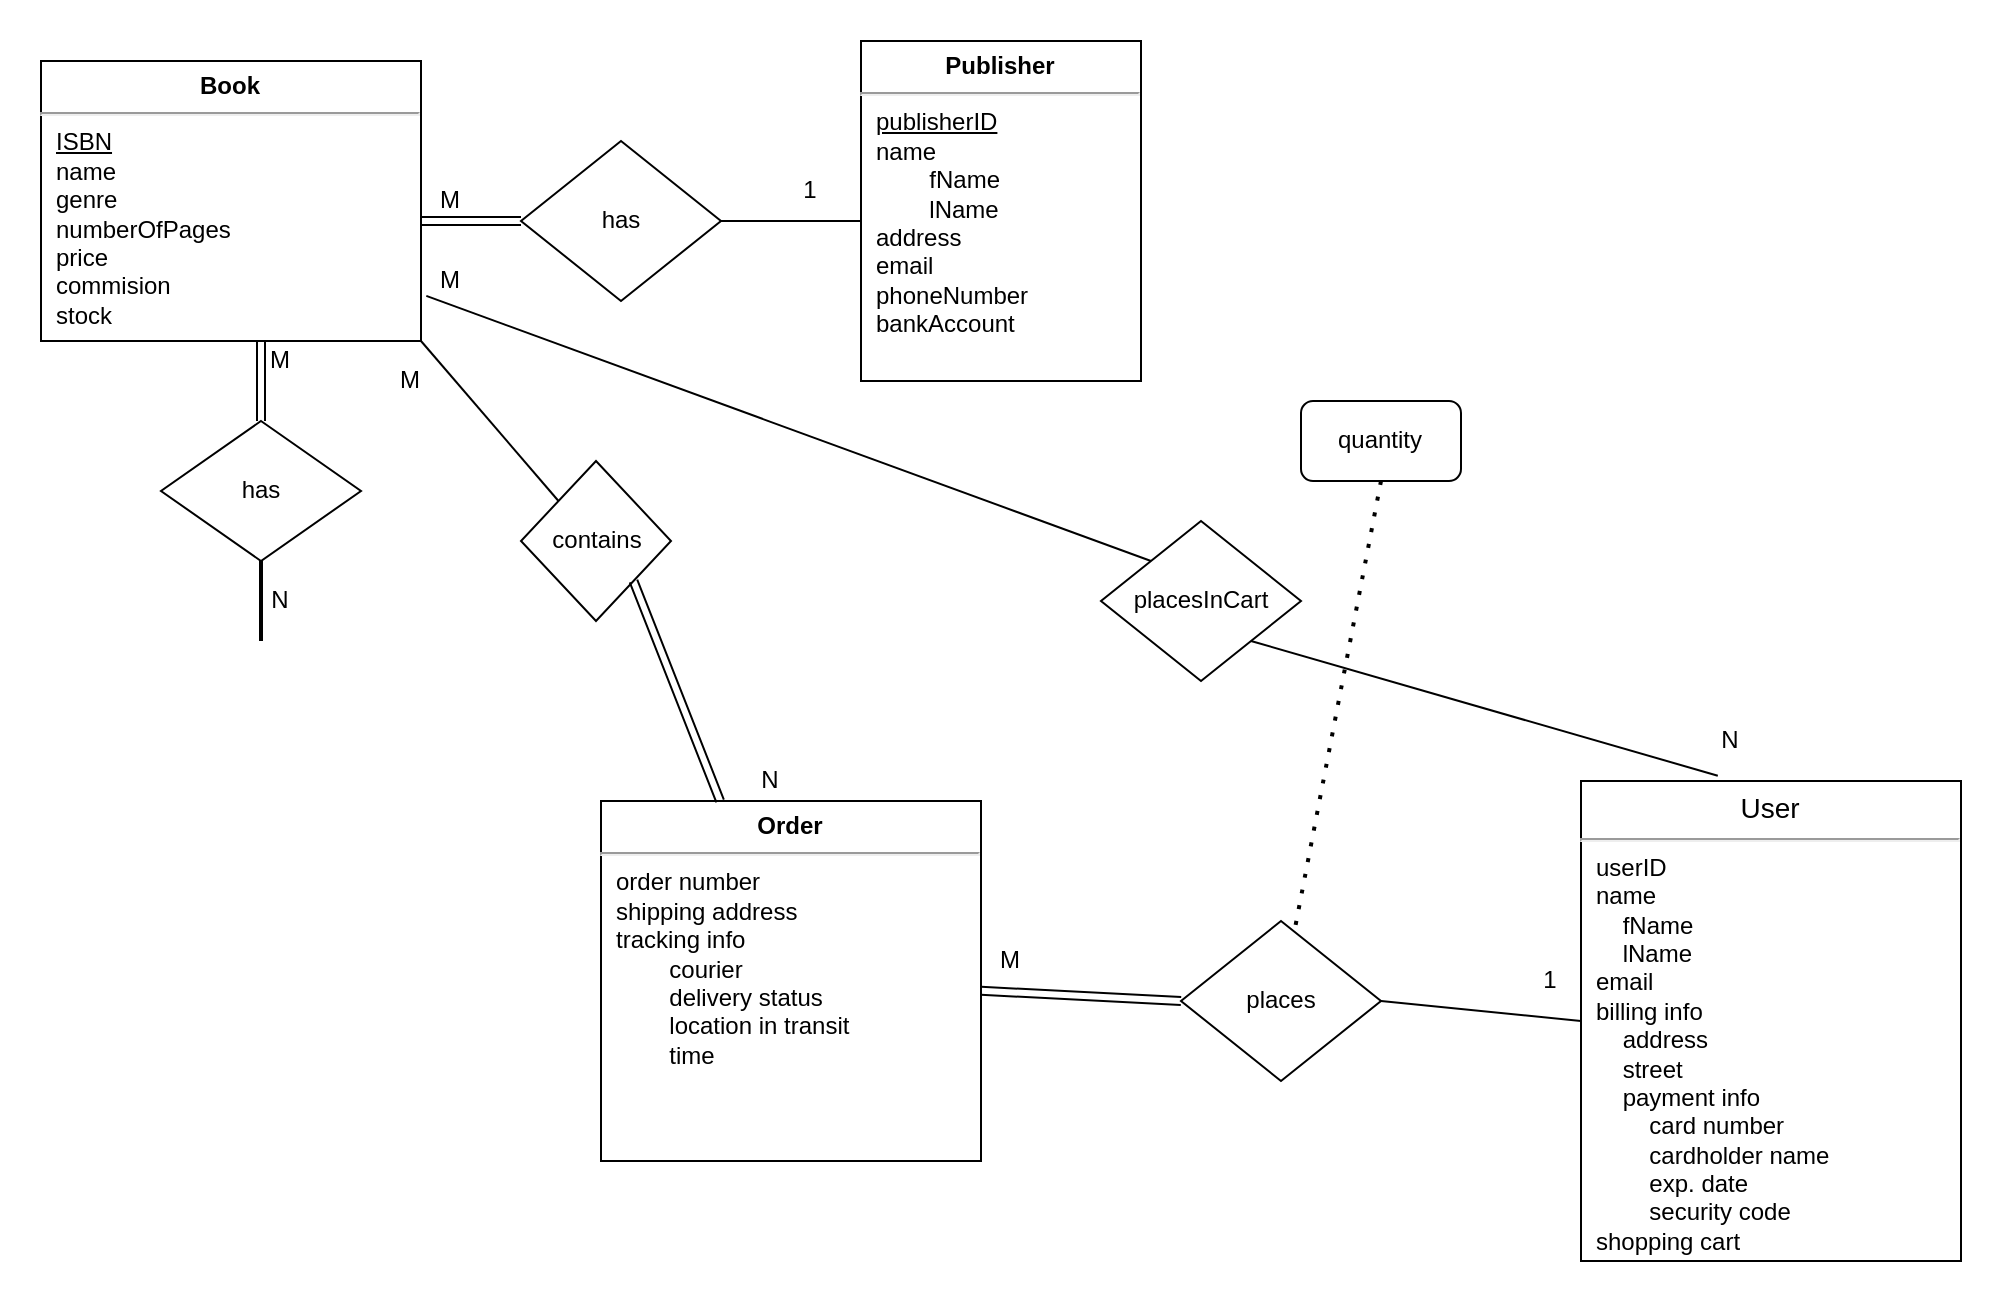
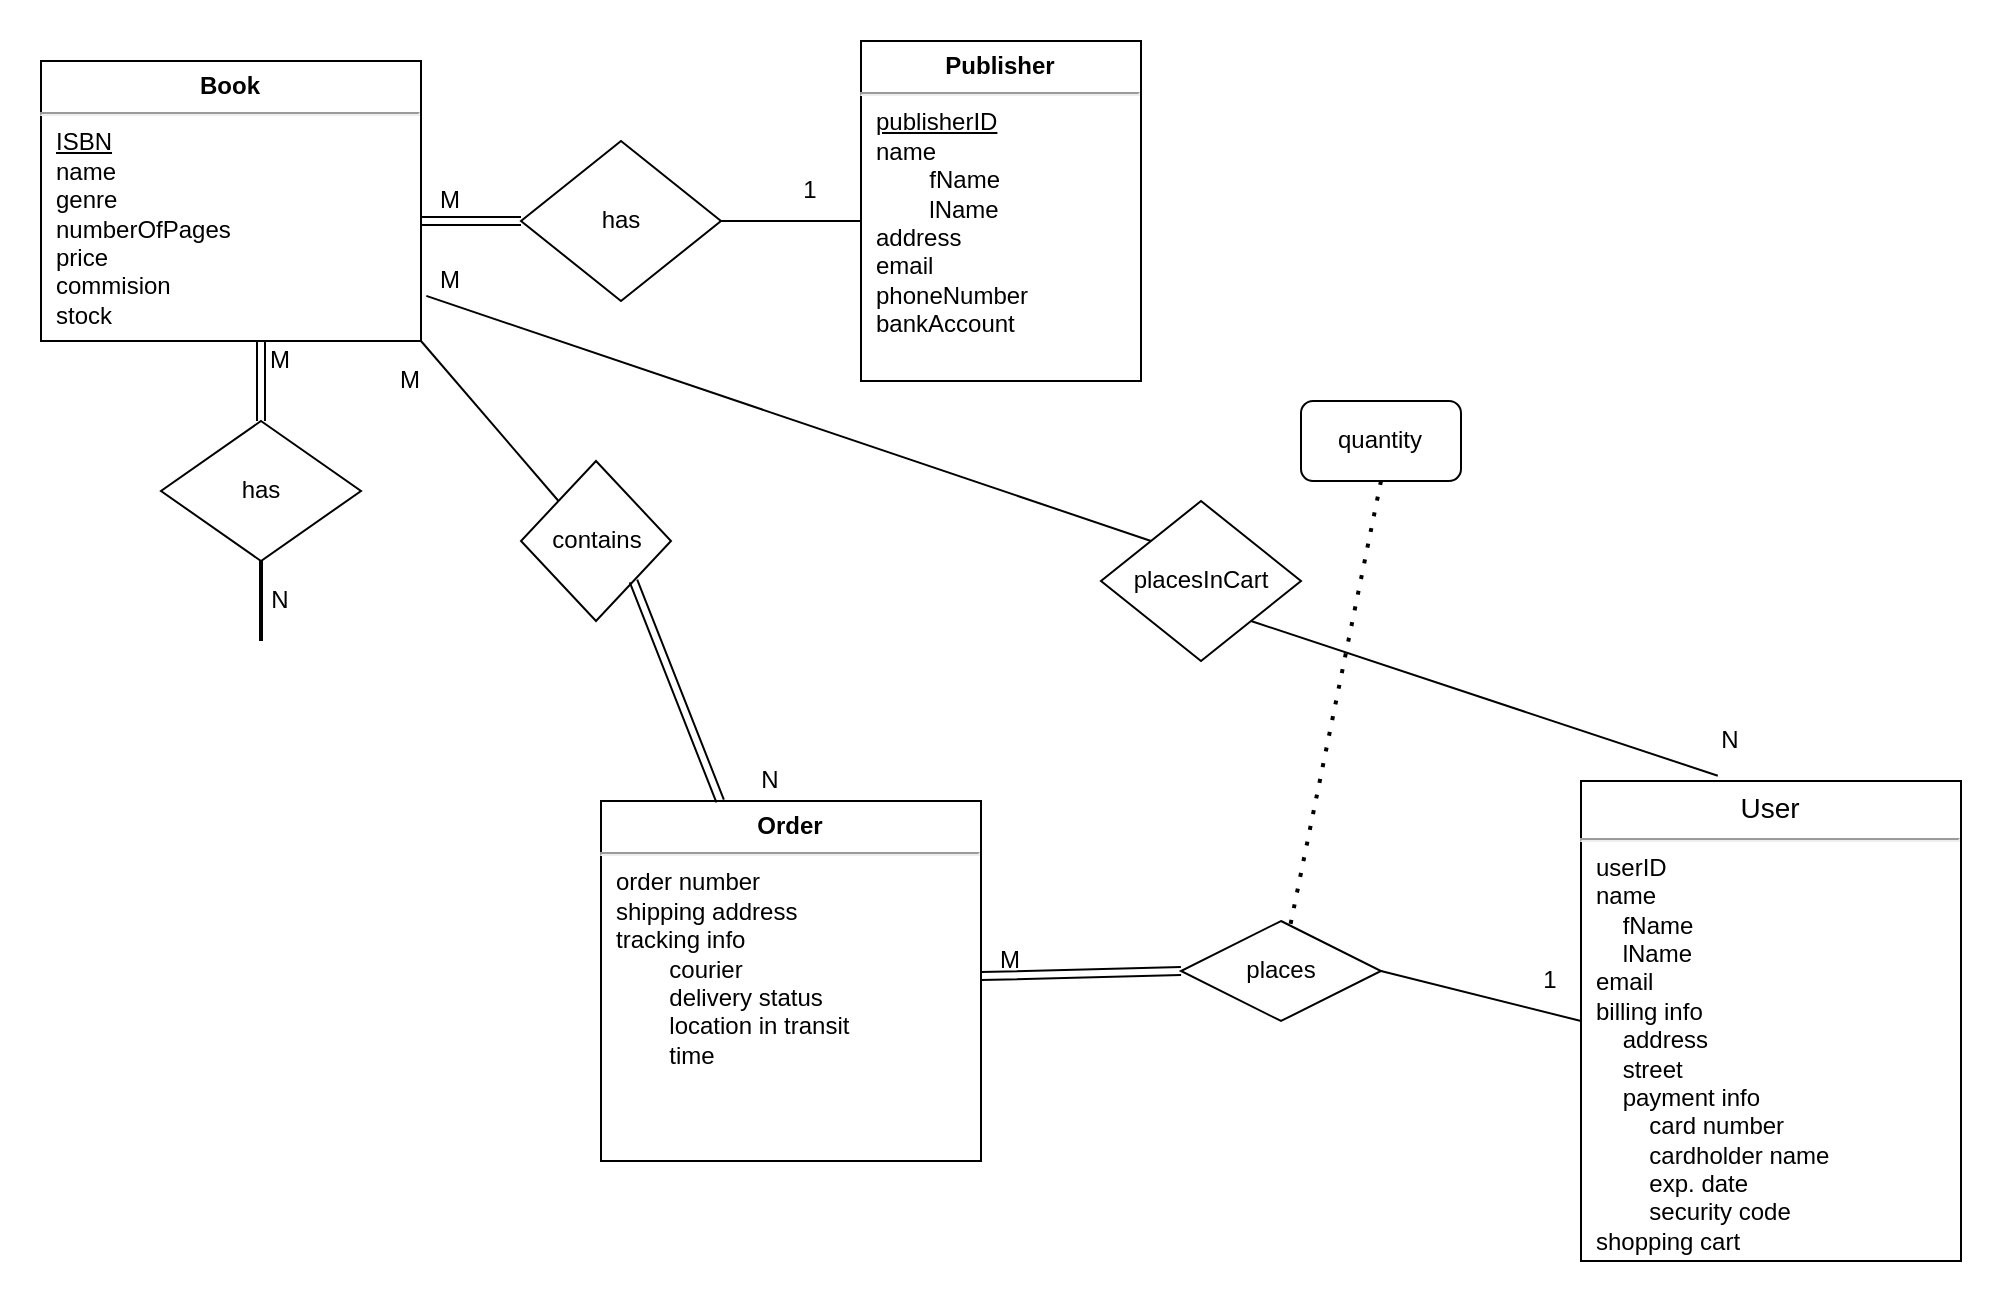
(1201, 601) -> (1201, 581)
(1281, 1001) -> (1281, 971)
